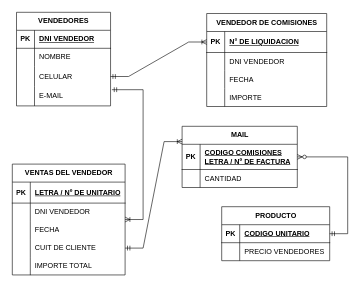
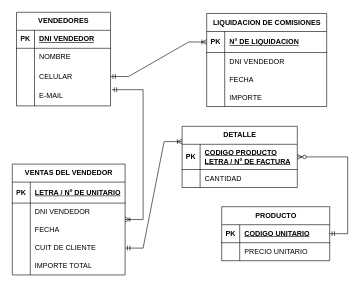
(267, 23) -> (267, 23)
(240, 135) -> (240, 135)
(243, 157) -> (243, 157)
(278, 252) -> (274, 252)
